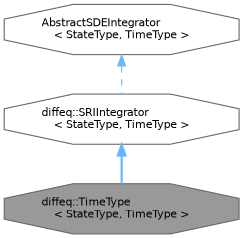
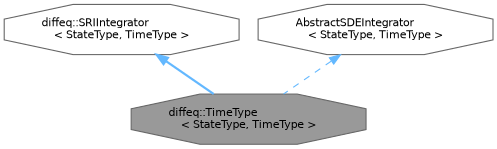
(122, 80) -> (307, 78)
